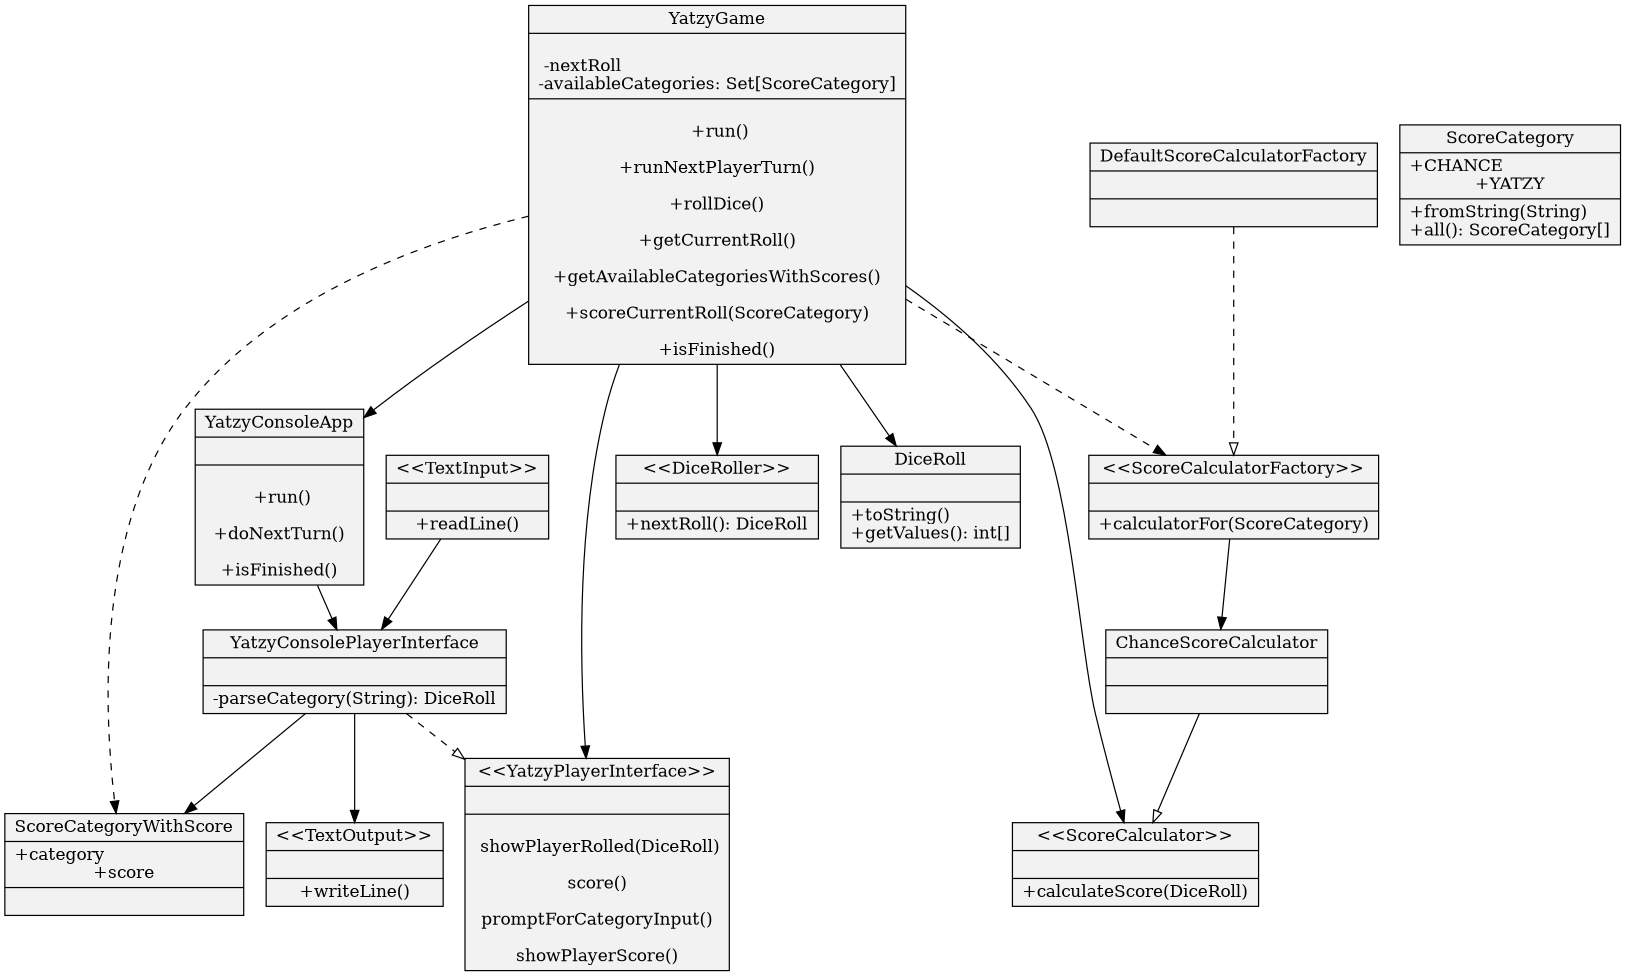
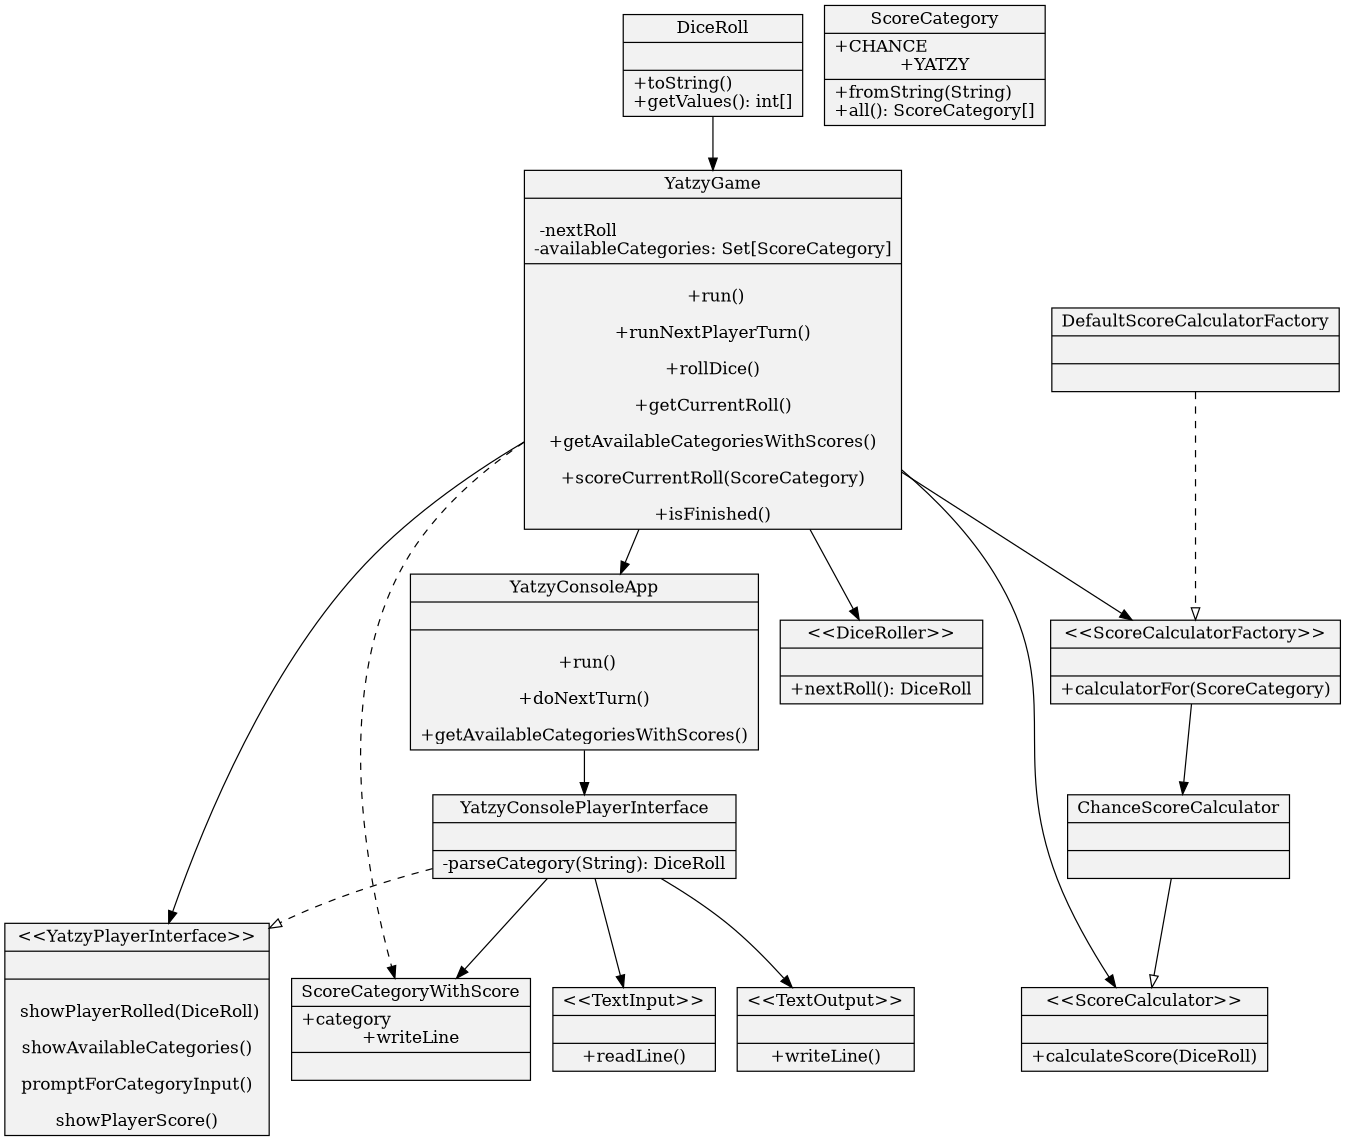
(1030, 374) -> (1012, 543)
(865, 400) -> (713, 137)
(279, 570) -> (584, 735)
(414, 579) -> (608, 927)
(124, 873) -> (411, 1038)
(597, 883) -> (137, 1048)
